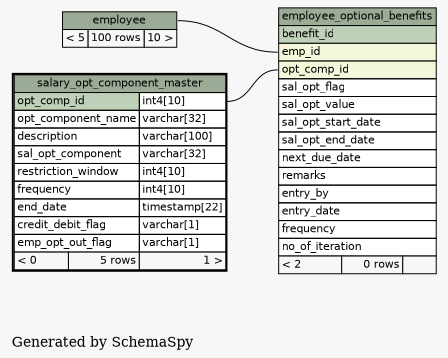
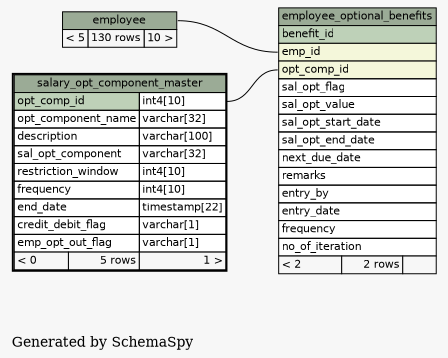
(116, 38) -> (116, 38)
(382, 264) -> (382, 264)
